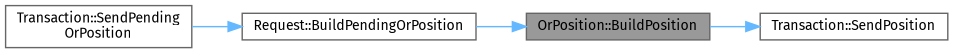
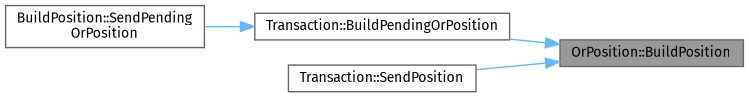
(99, 27) -> (105, 27)
(359, 27) -> (382, 27)
(728, 27) -> (511, 66)
